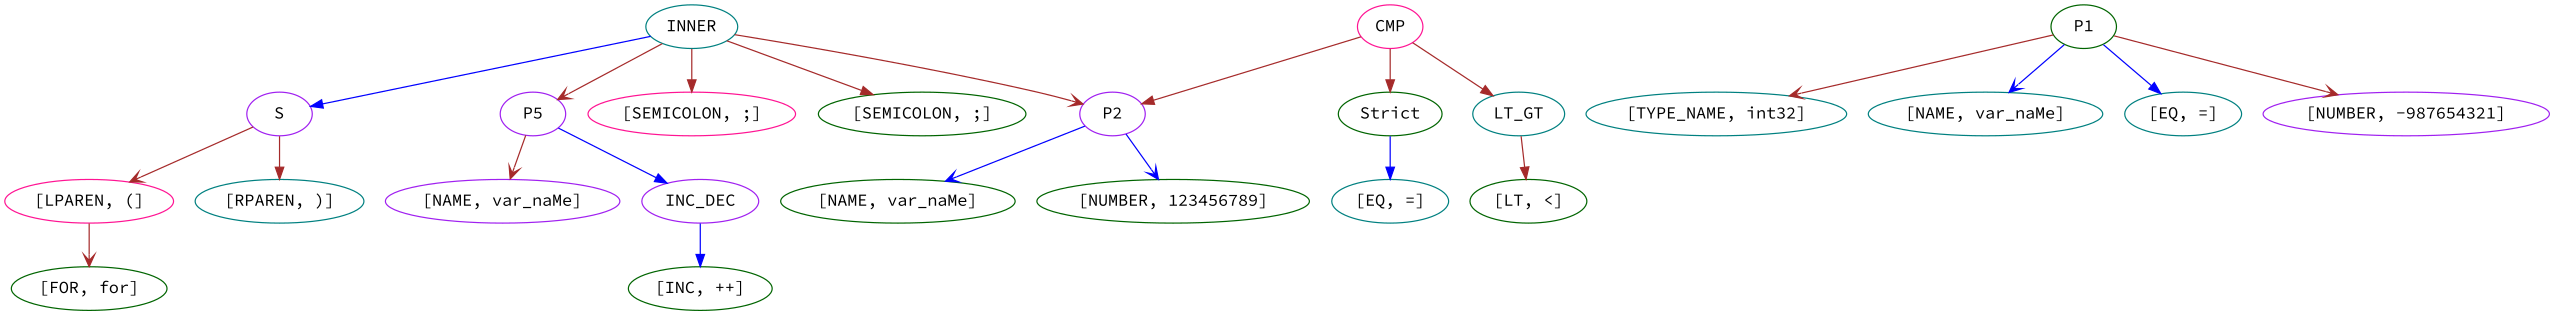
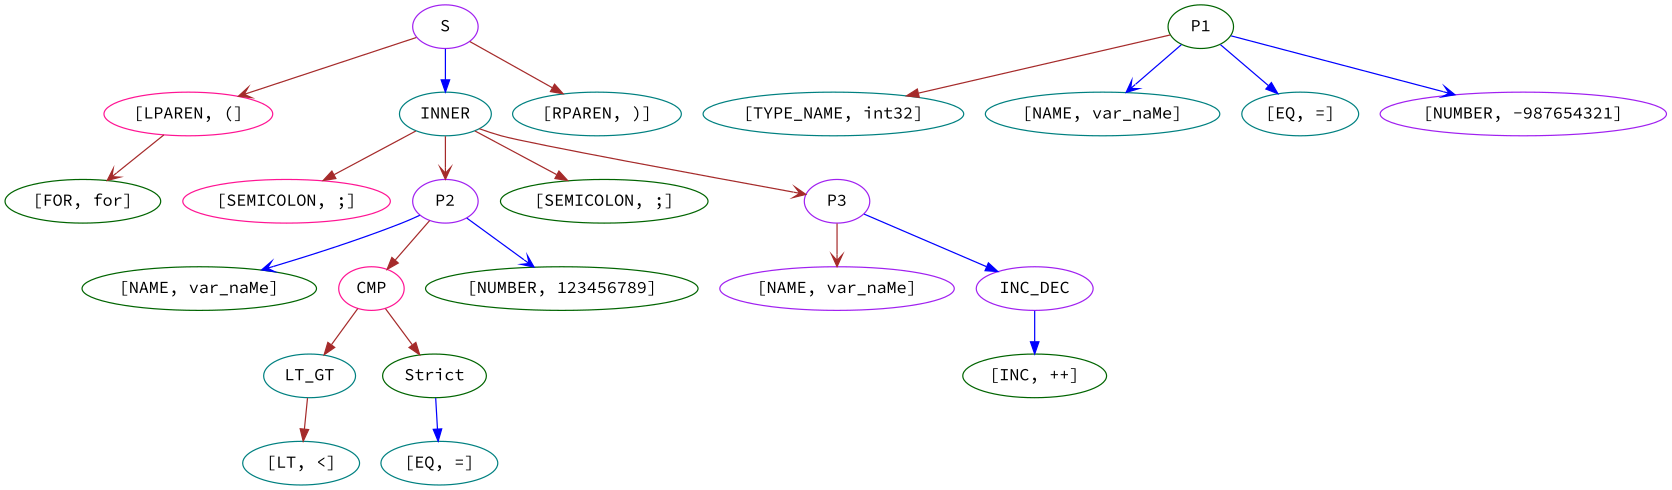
(1927, 64) -> (1044, 64)
(2220, 64) -> (1337, 64)
(1257, 69) -> (413, 240)
(487, 70) -> (445, 64)
(533, 114) -> (837, 201)
(1528, 201) -> (301, 463)
